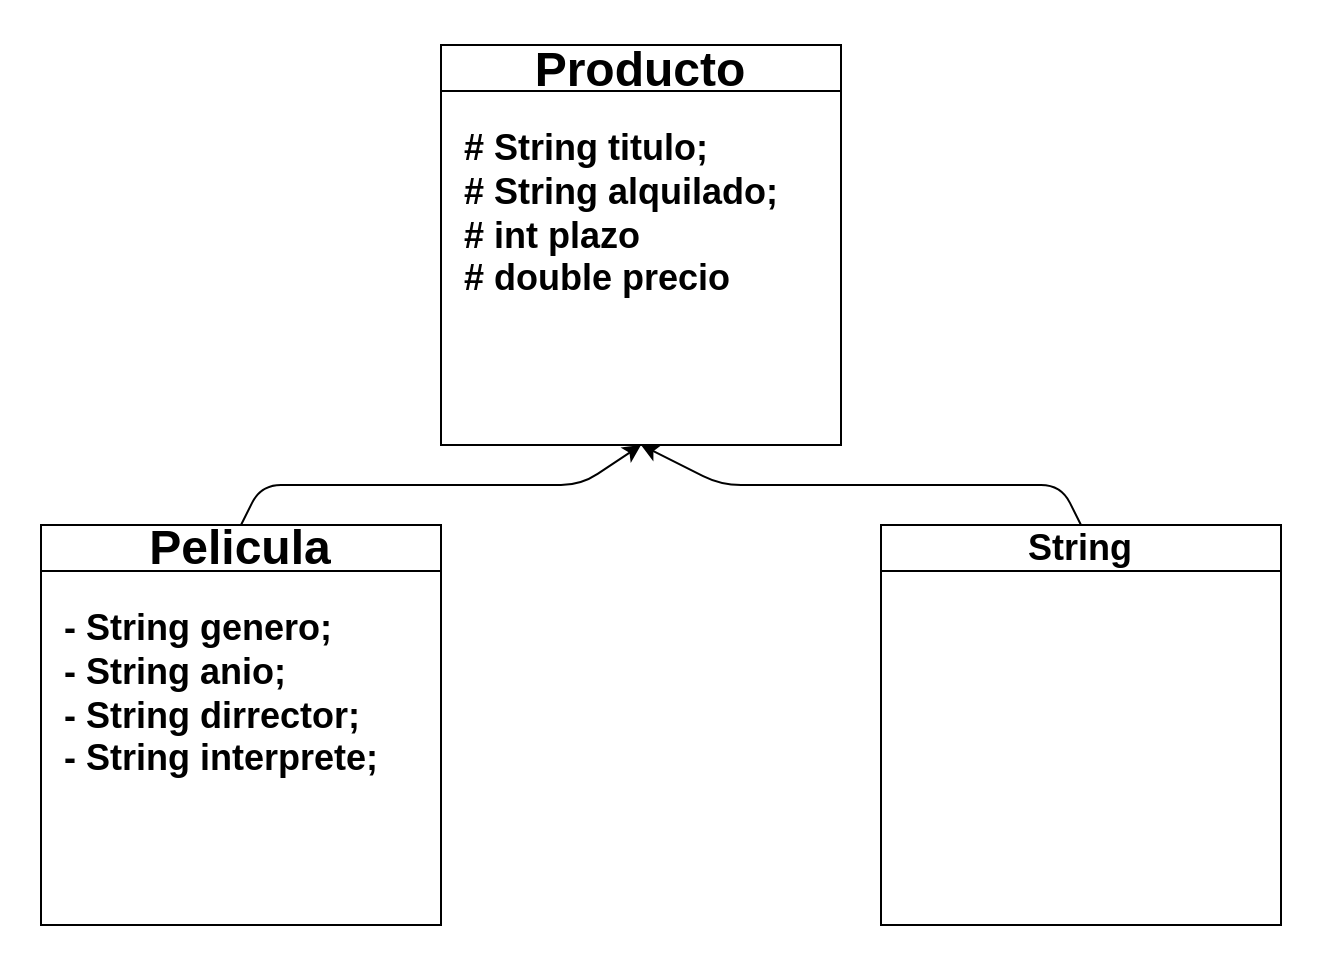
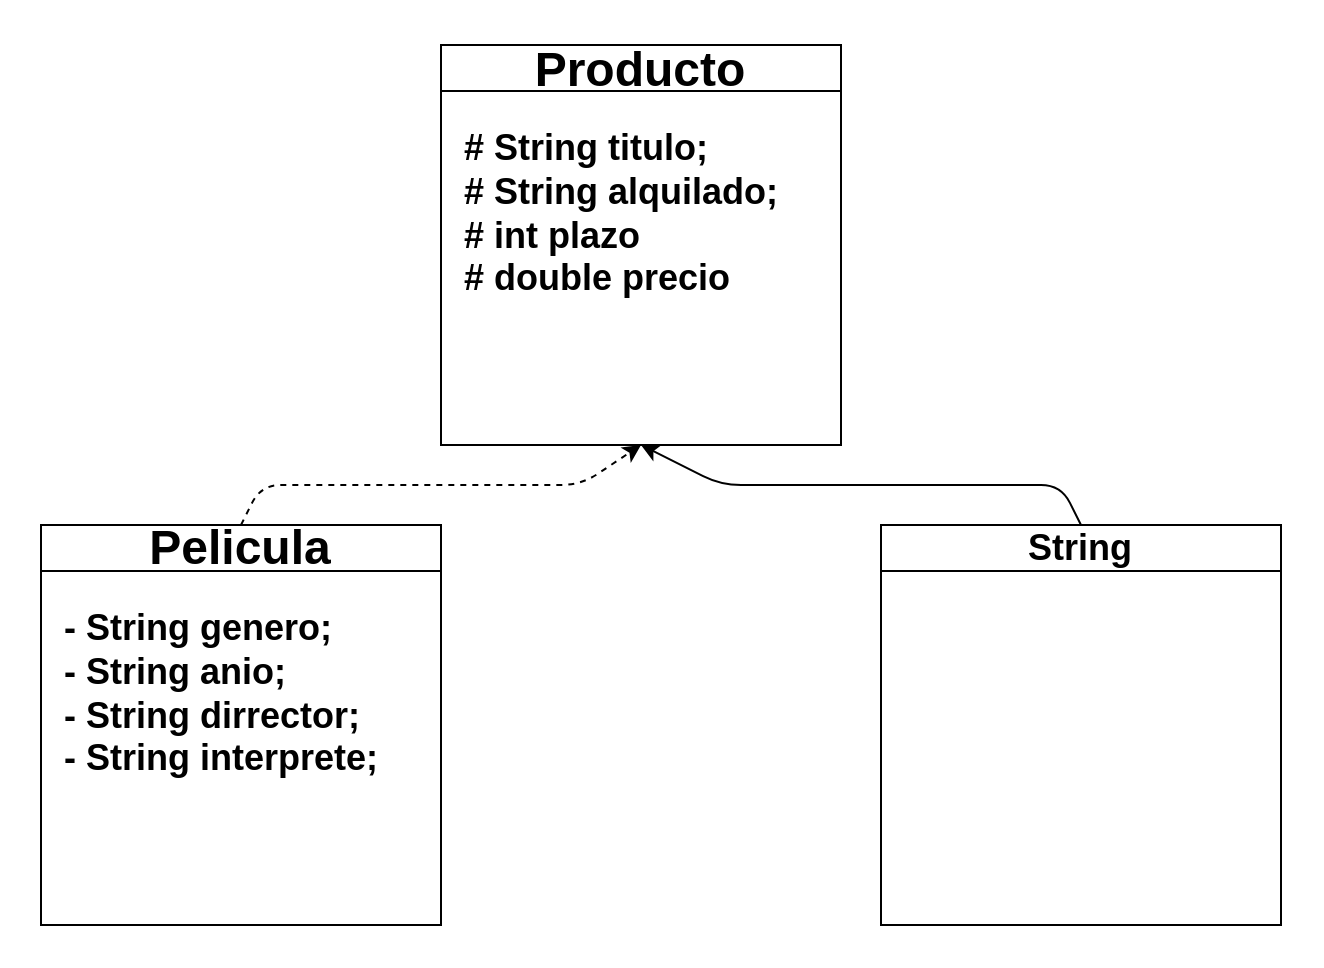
(430, 485) -> (430, 485)
